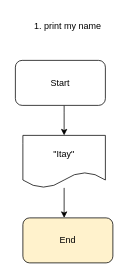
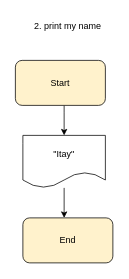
(68, 27) -> (68, 27)
(60, 83) -> (60, 83)
